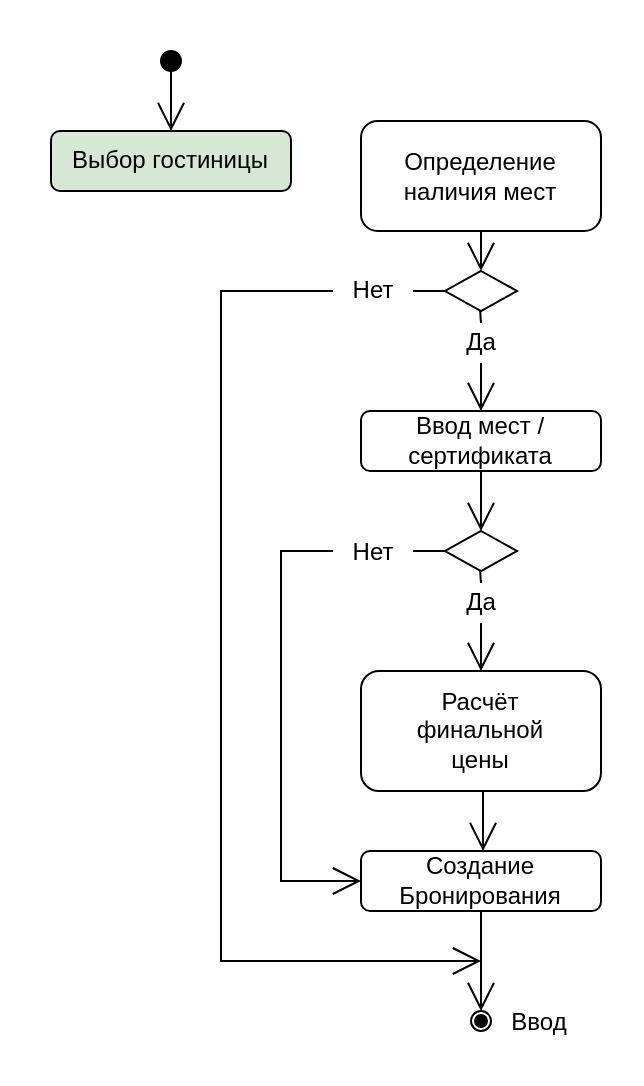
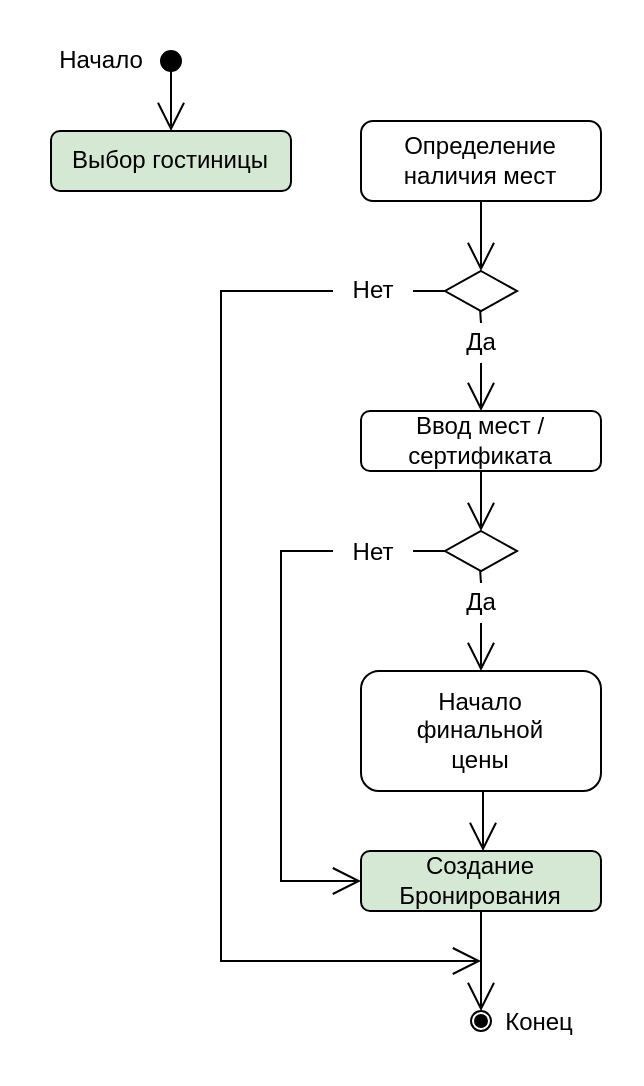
none -> (101, 61)
(481, 176) -> (481, 161)
(481, 731) -> (481, 731)
(481, 881) -> (481, 881)
(540, 1023) -> (540, 1023)
